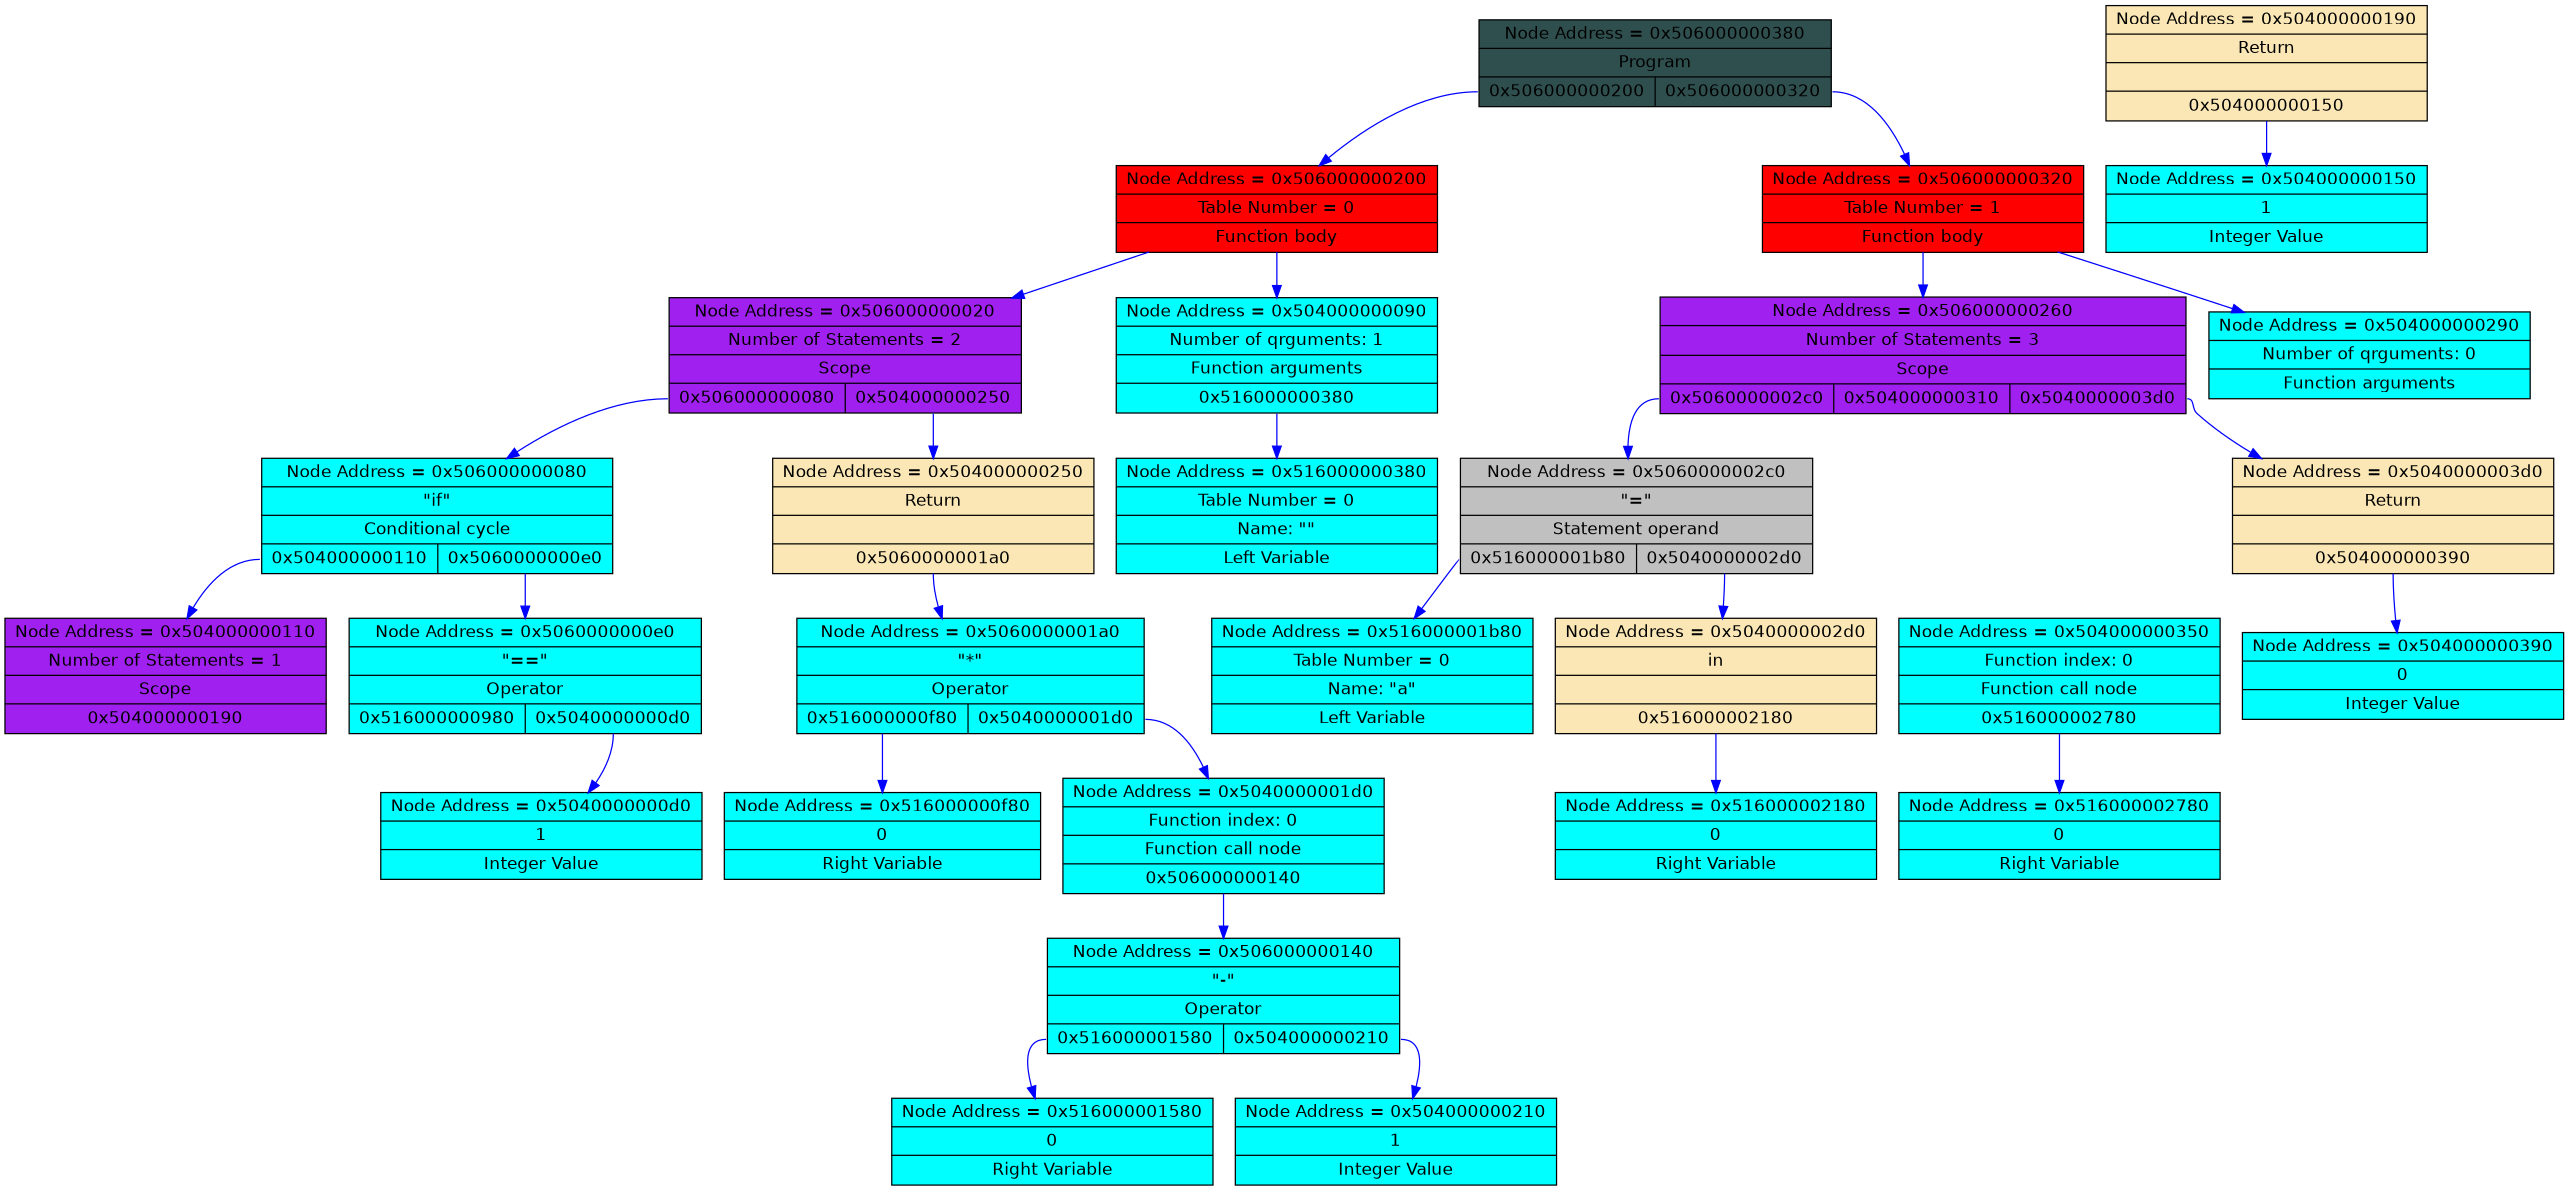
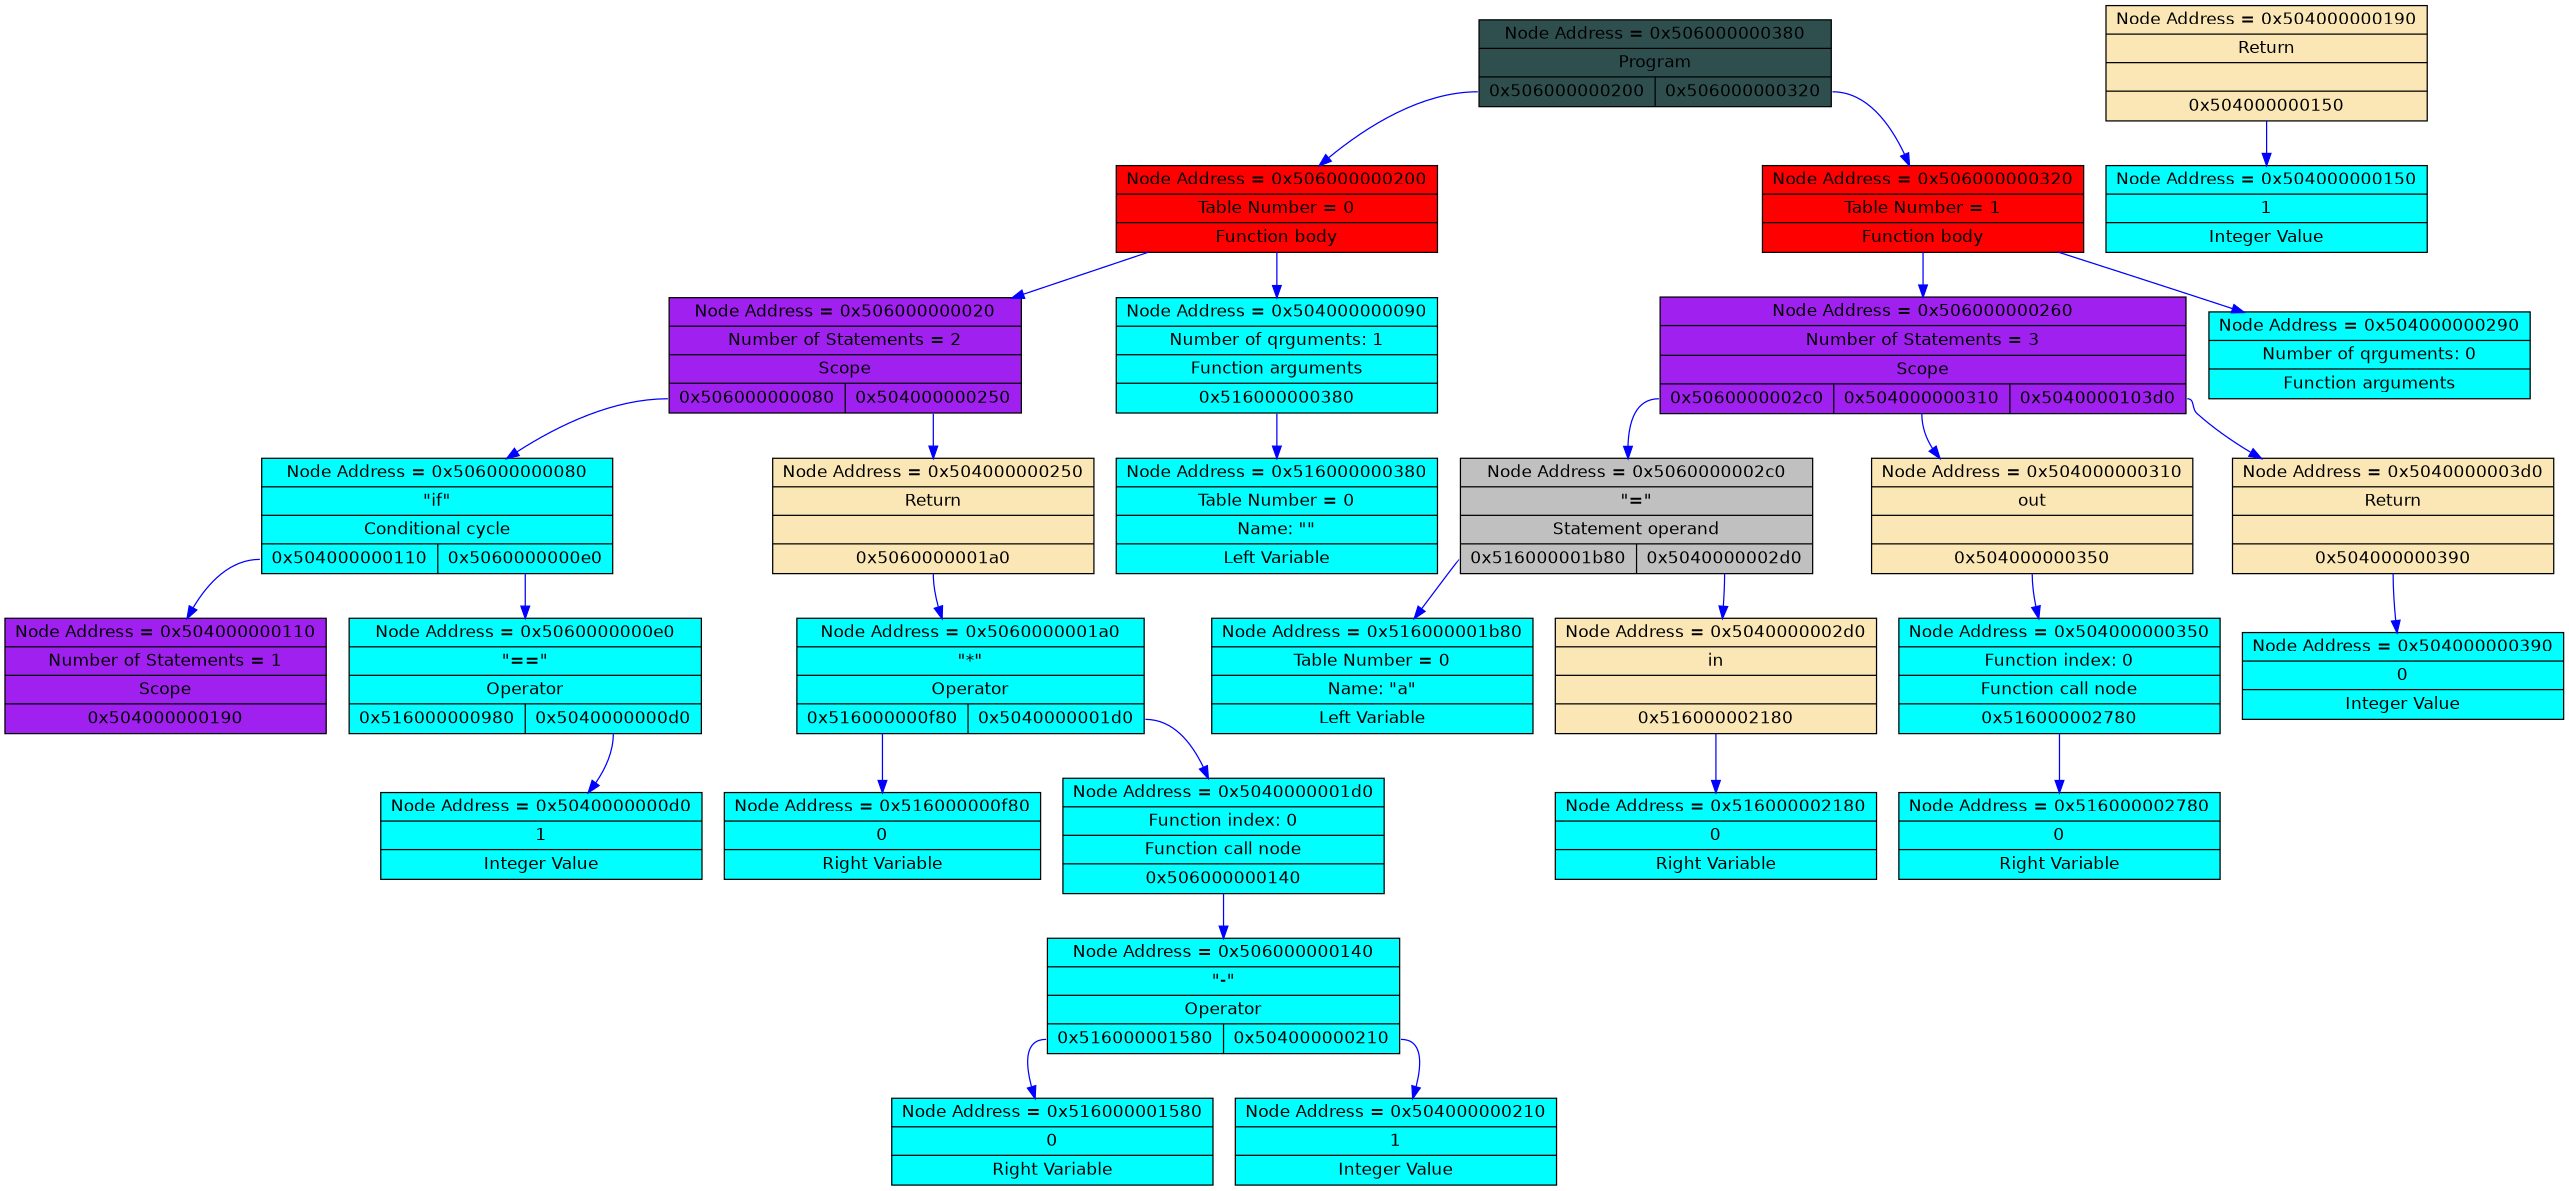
(2098, 398) -> (2098, 398)
none -> (2032, 516)
